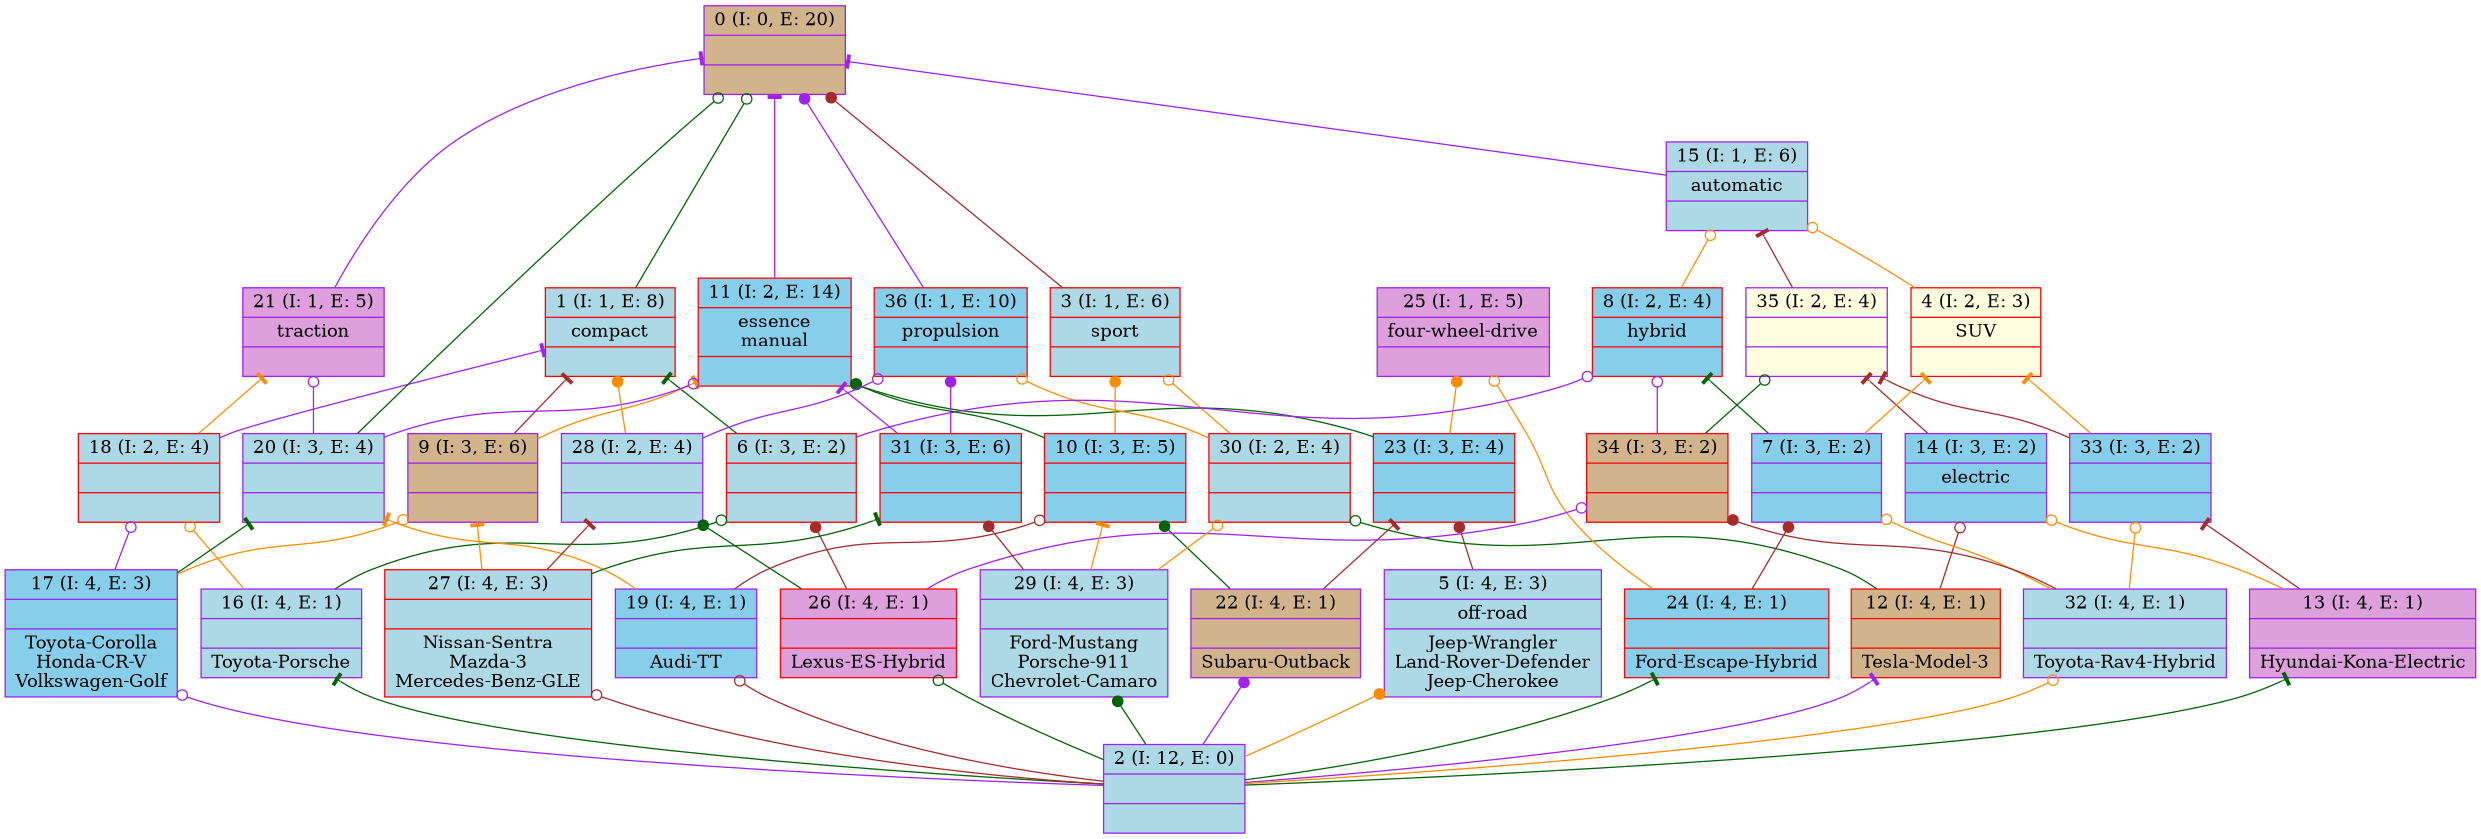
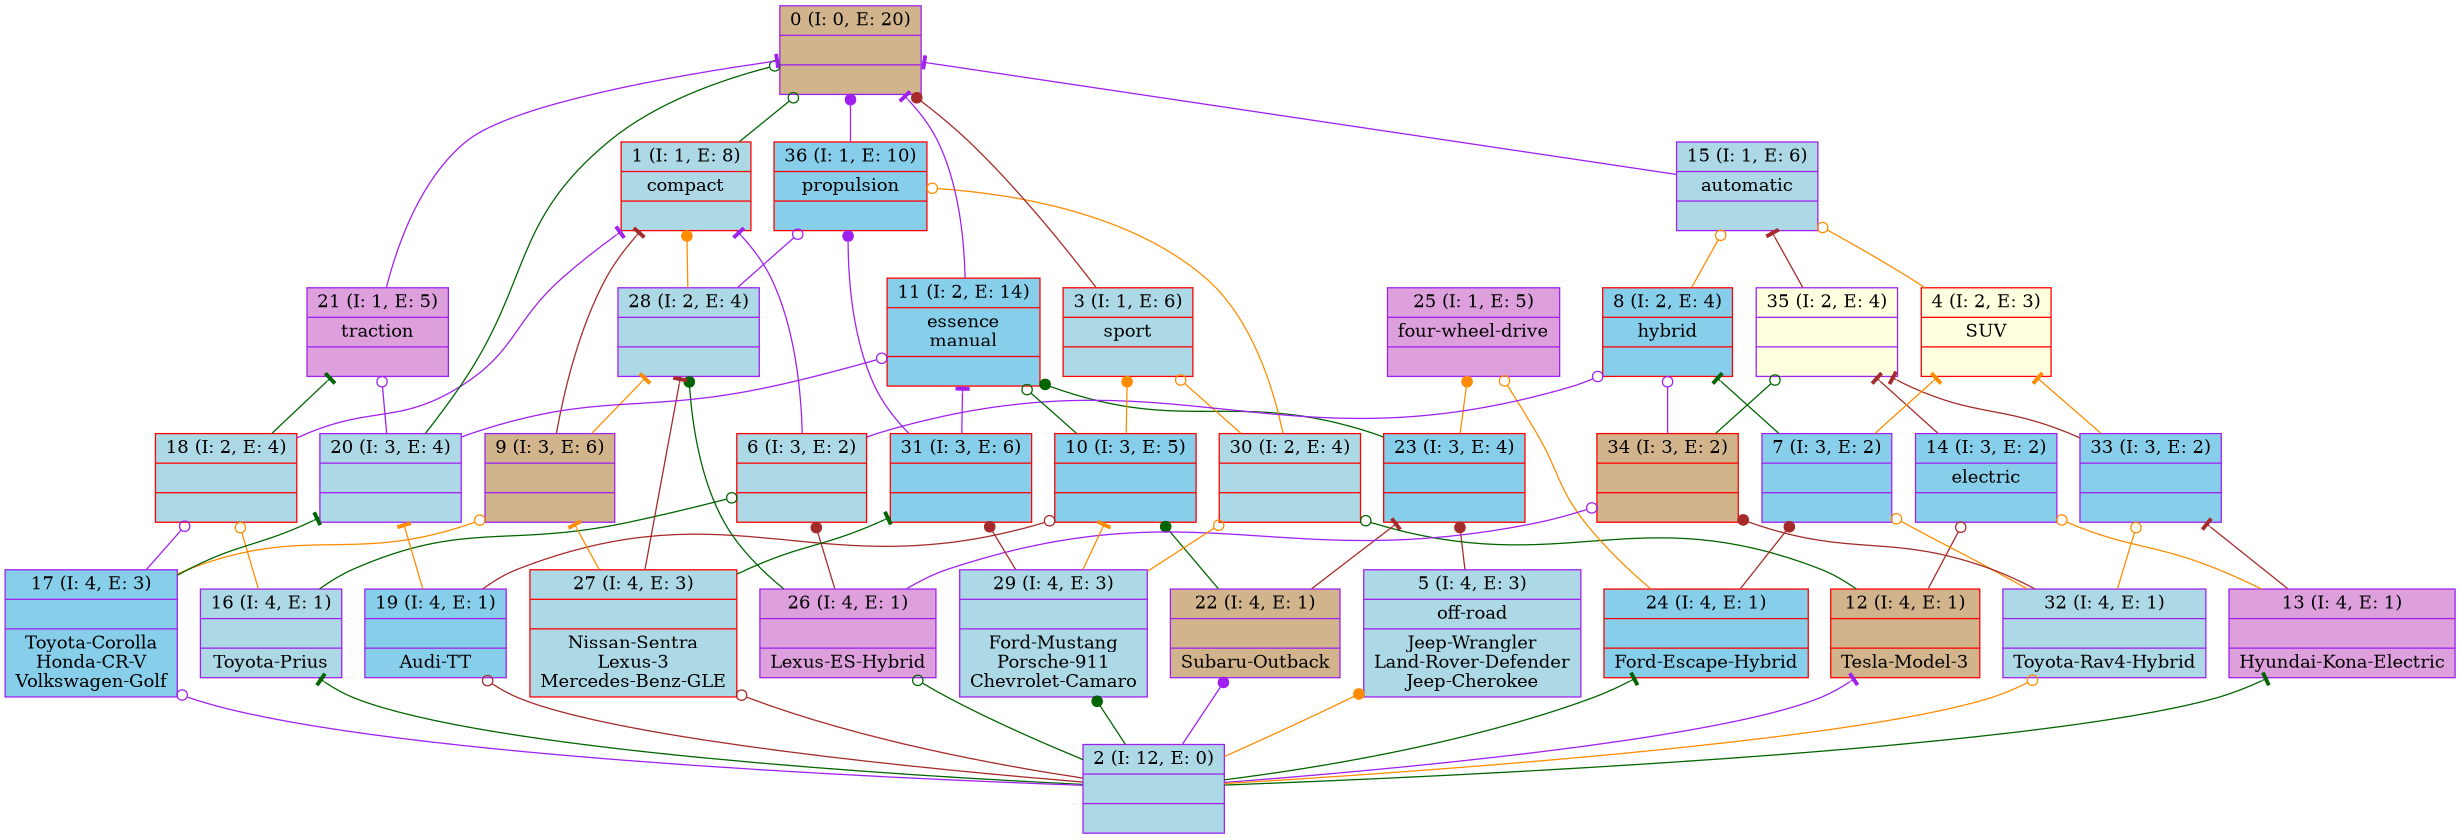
(229, 407) -> (300, 407)
(703, 407) -> (789, 329)
(595, 416) -> (611, 414)
(868, 633) -> (848, 633)
(281, 662) -> (271, 662)
(488, 662) -> (633, 662)
